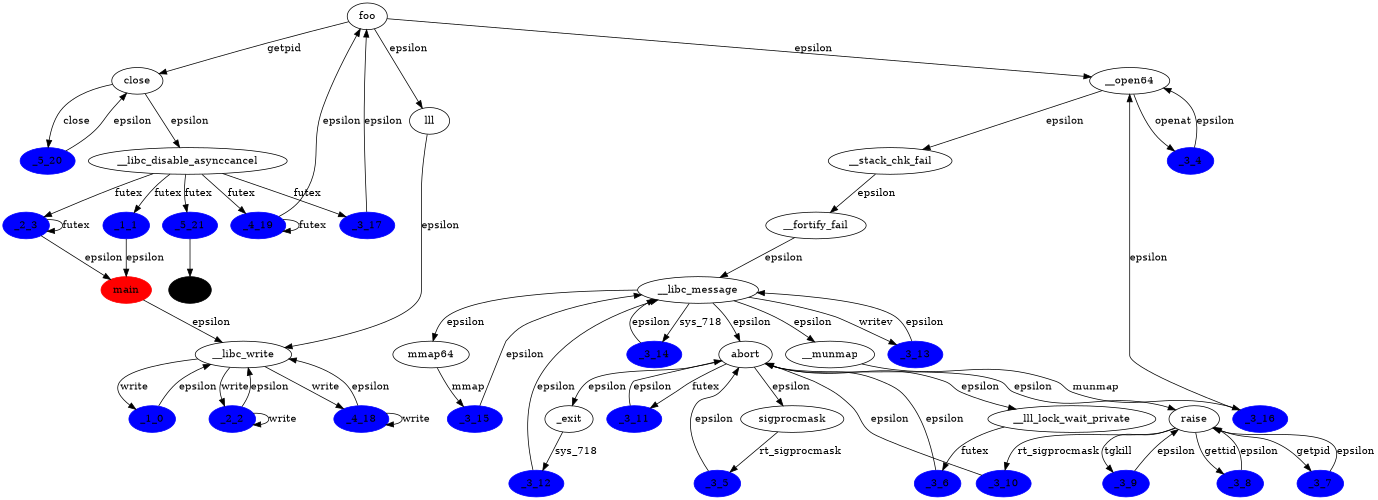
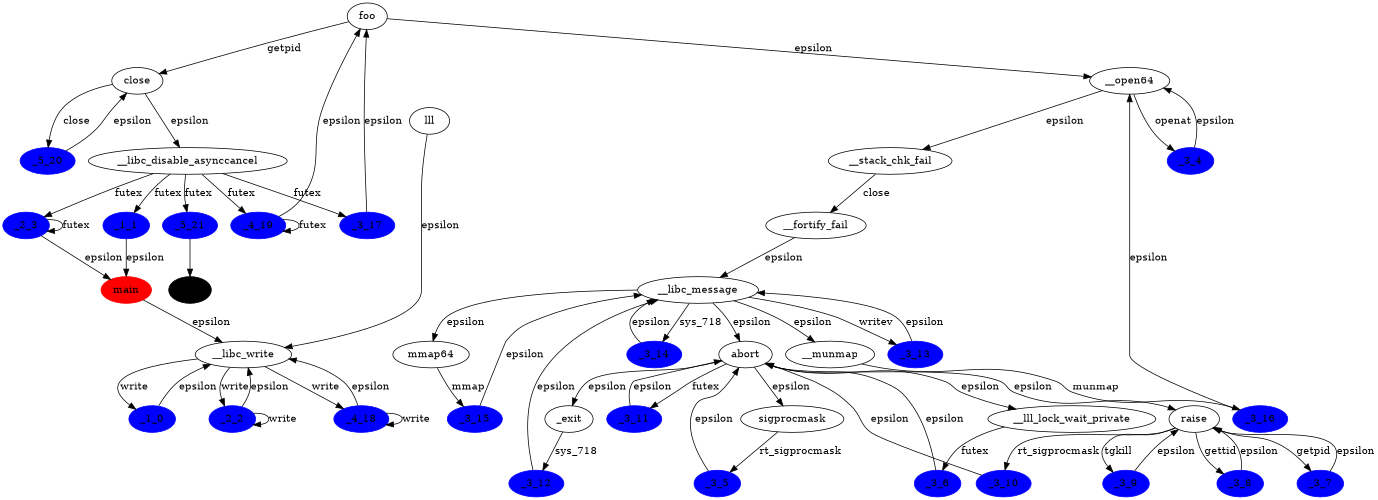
(396, 65) -> none
(877, 193) -> (877, 193)
